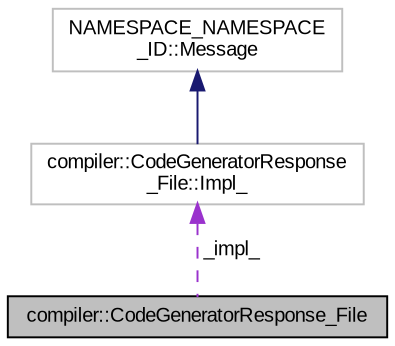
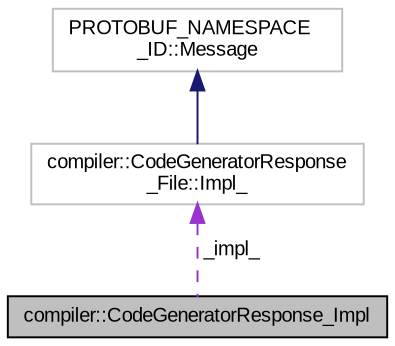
(198, 40) -> (198, 40)
(198, 317) -> (198, 317)
